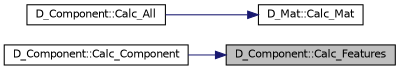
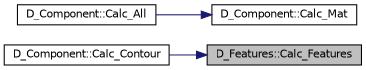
(311, 15) -> (284, 15)
(96, 55) -> (87, 55)
(311, 55) -> (284, 55)
